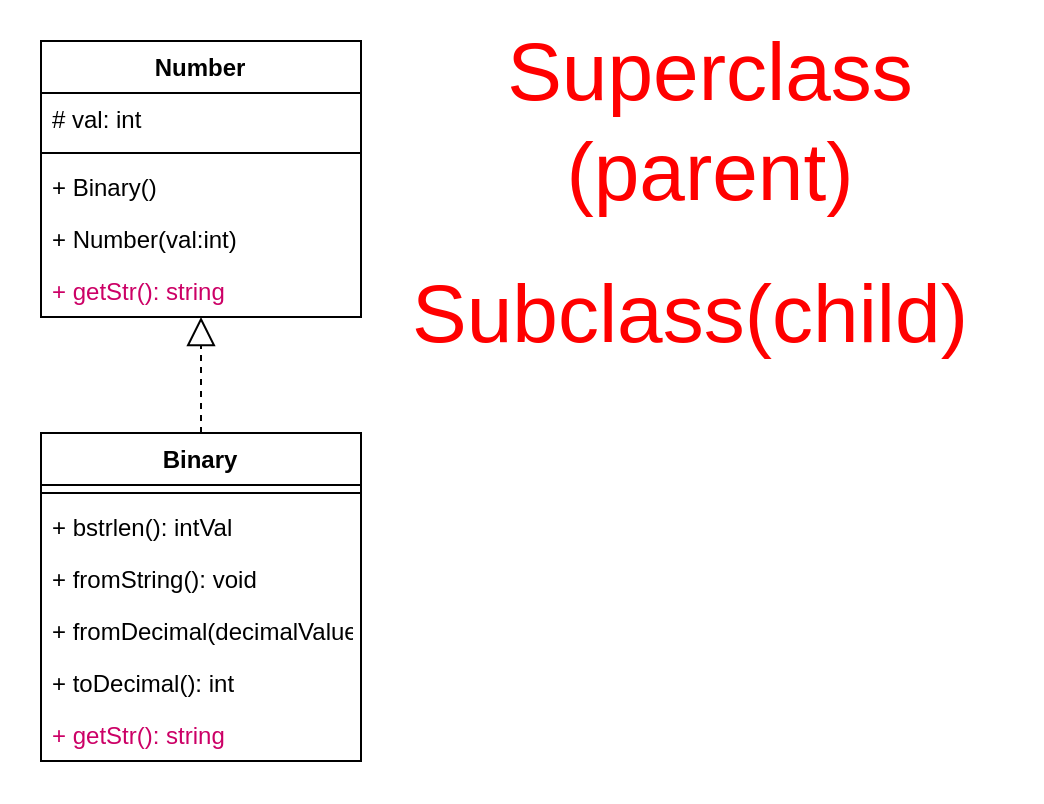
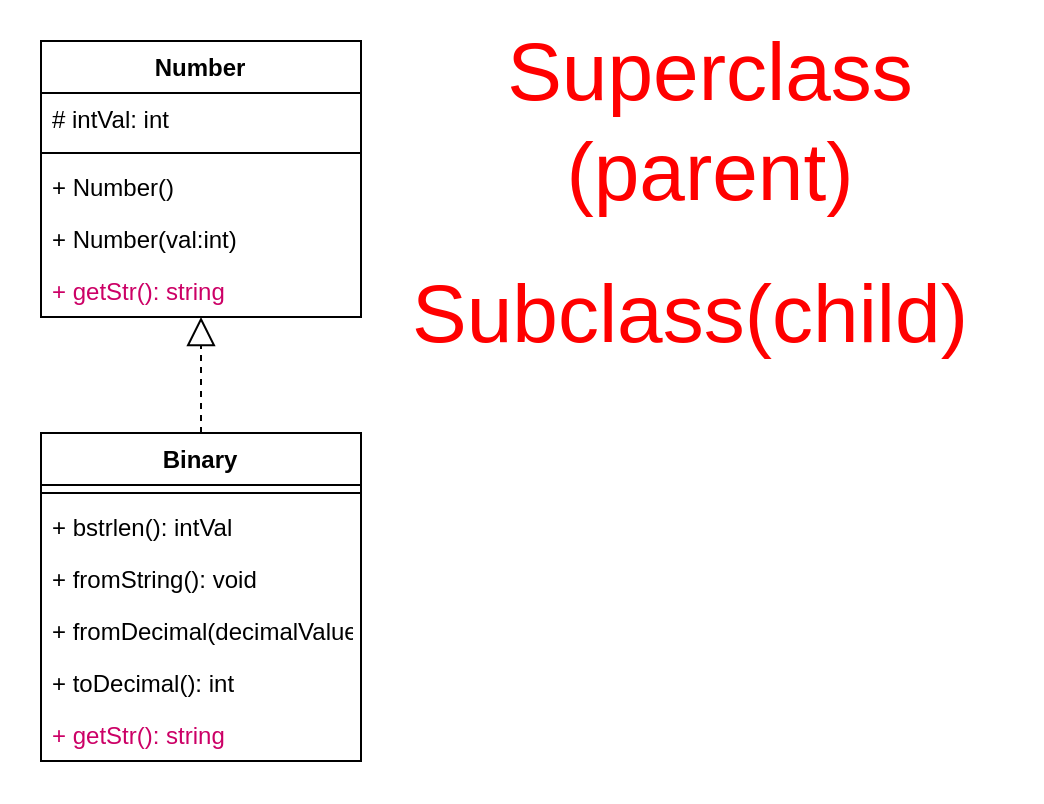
(104, 120) -> (121, 120)
(113, 188) -> (116, 188)
